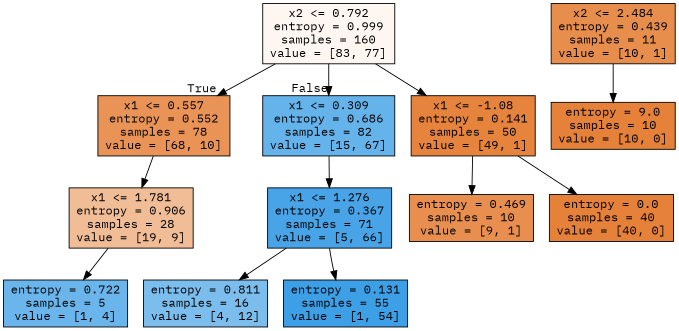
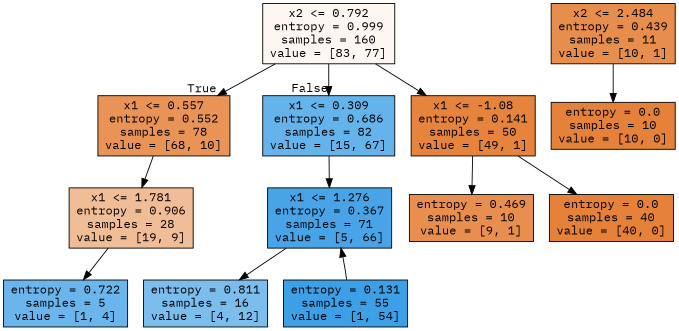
(613, 126) -> (613, 126)
(331, 260) -> (345, 268)
